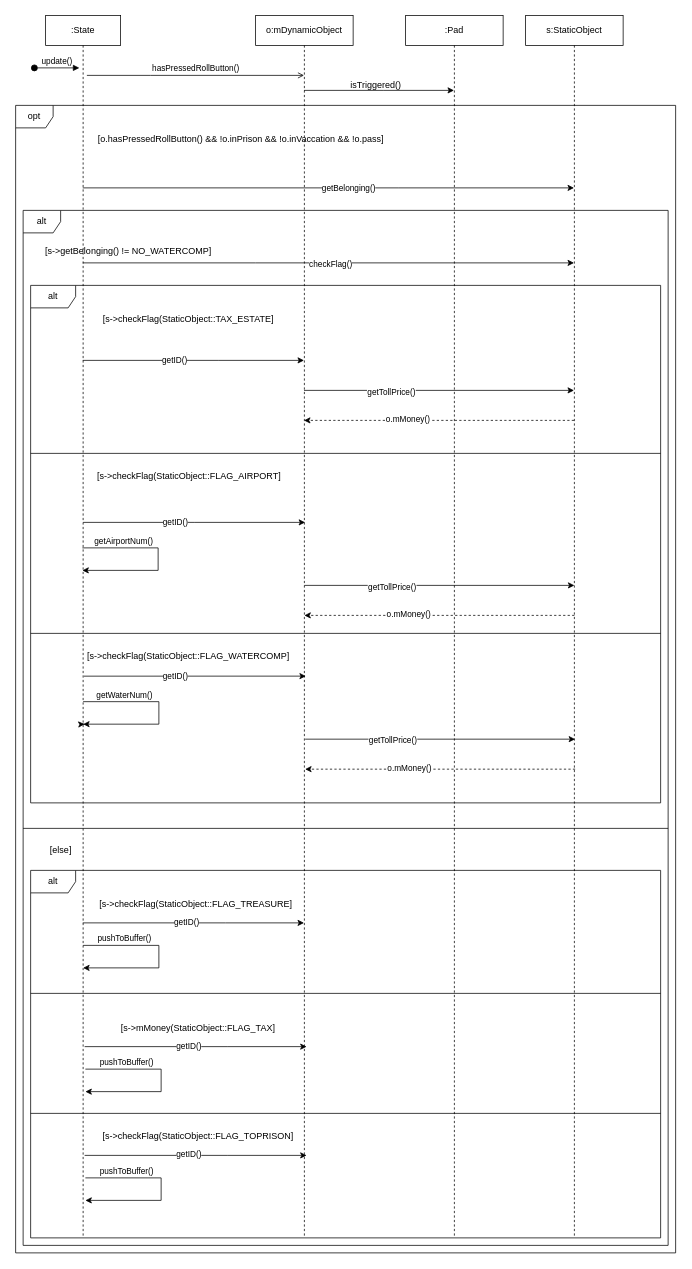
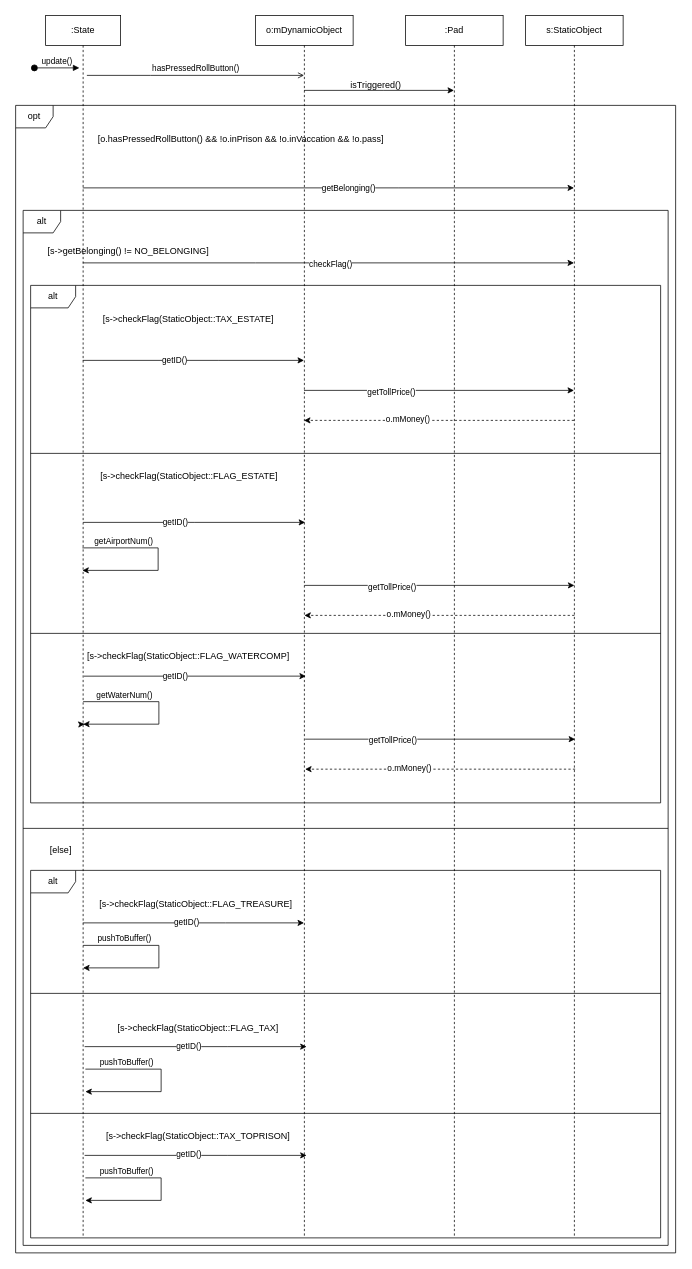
(128, 252) -> (128, 252)
(189, 477) -> (189, 477)
(198, 1028) -> (198, 1028)
(198, 1137) -> (198, 1137)
